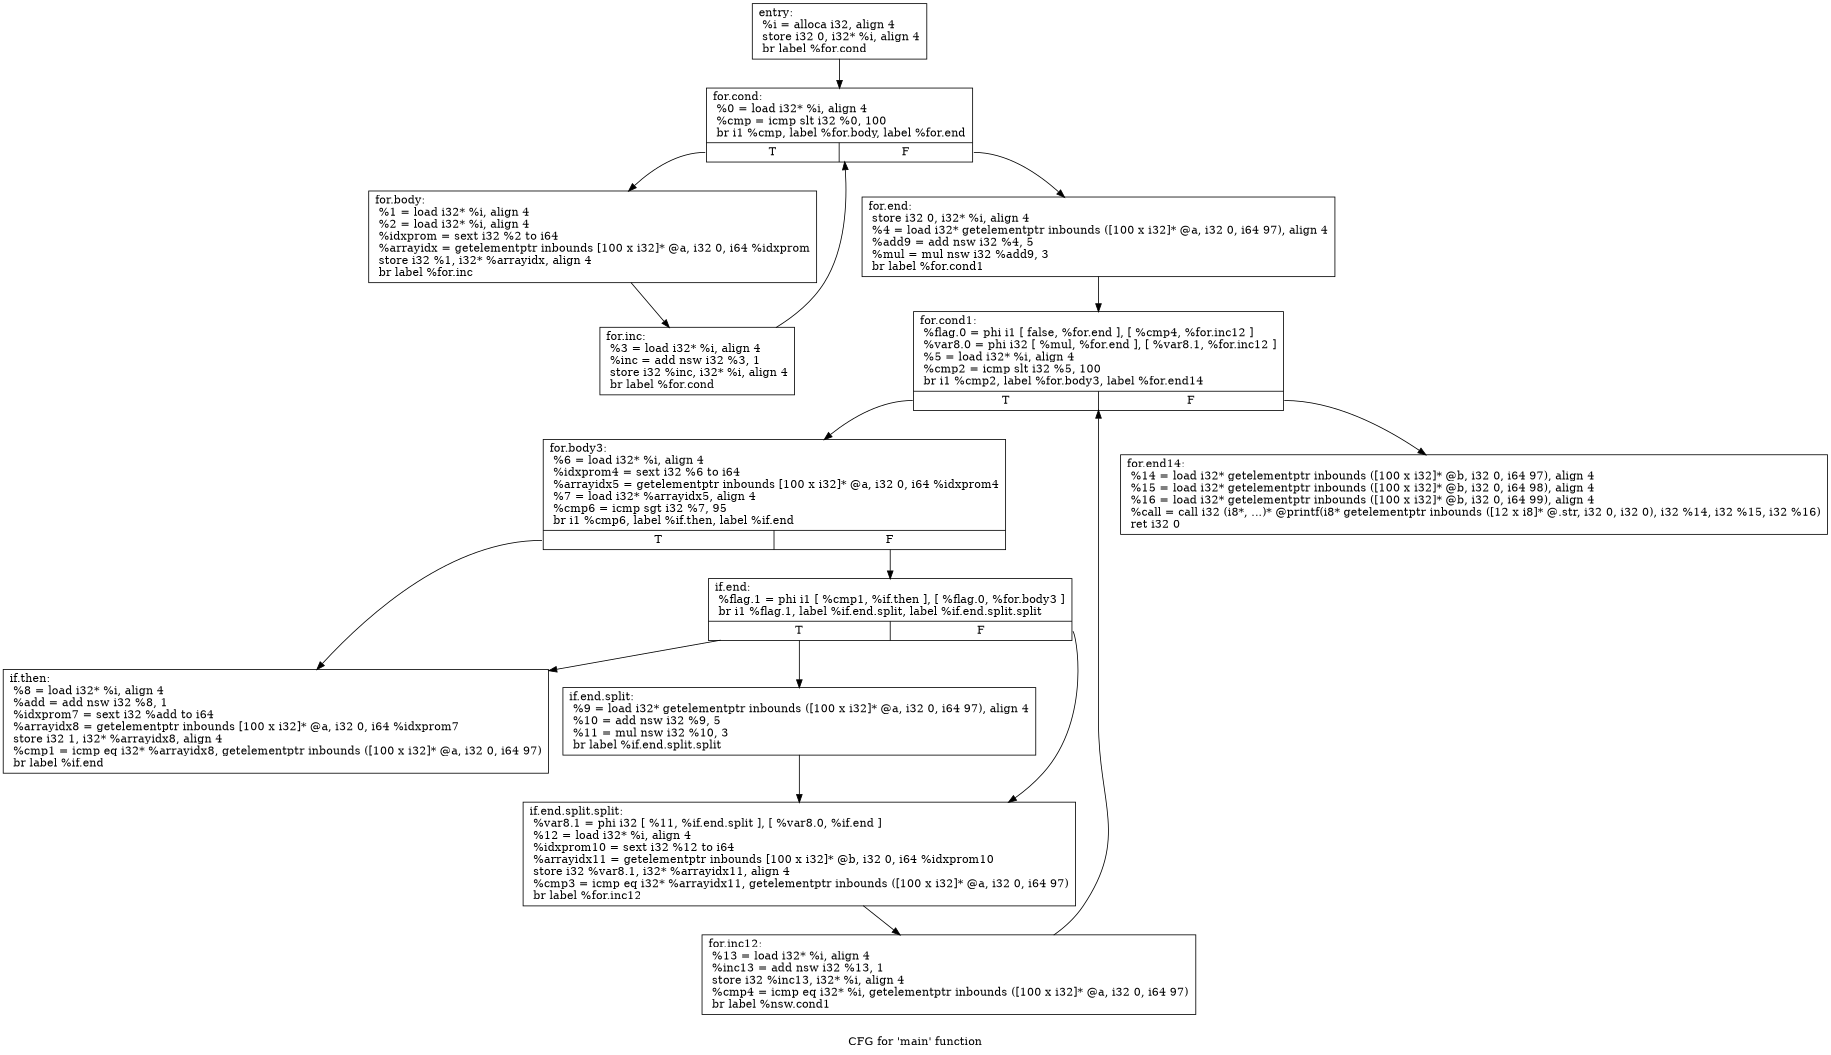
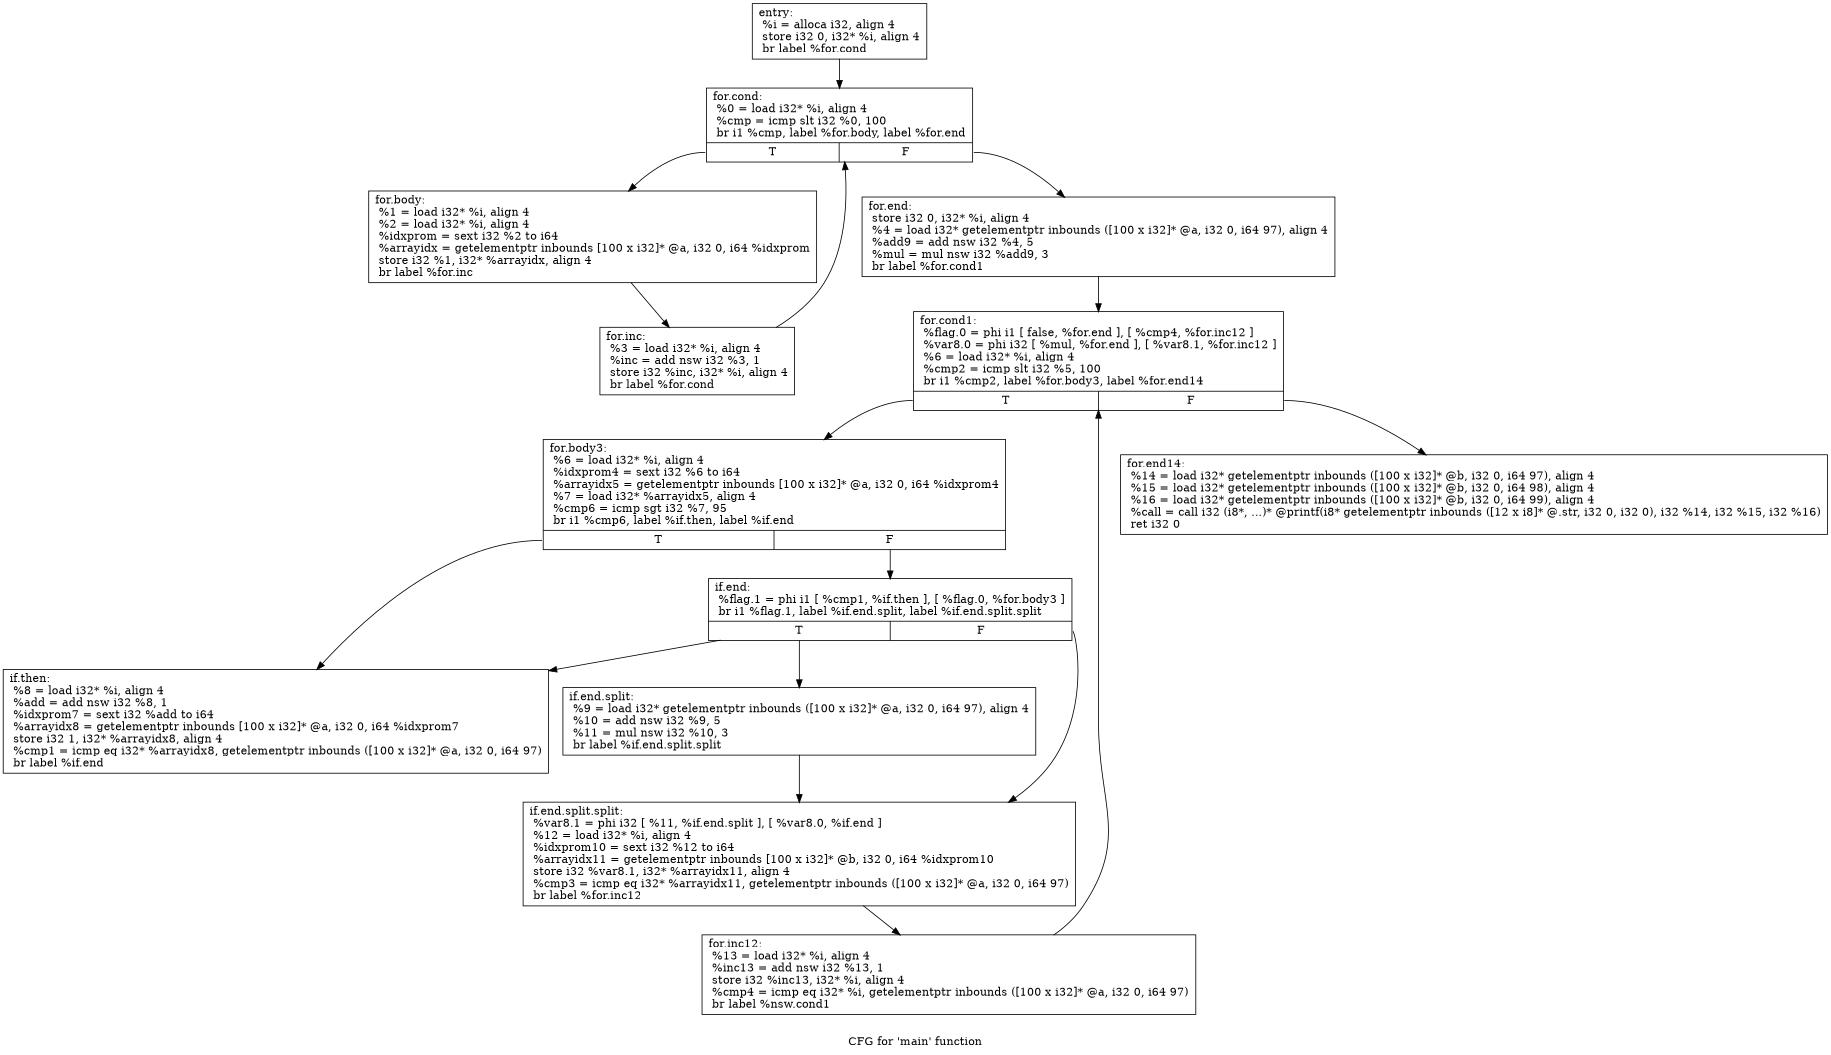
(998, 357) -> (998, 357)
